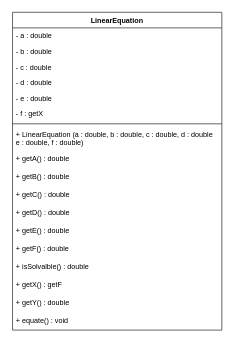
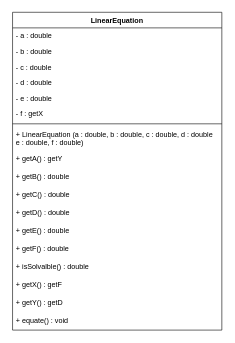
(45, 158) -> (42, 158)
(45, 302) -> (42, 302)
